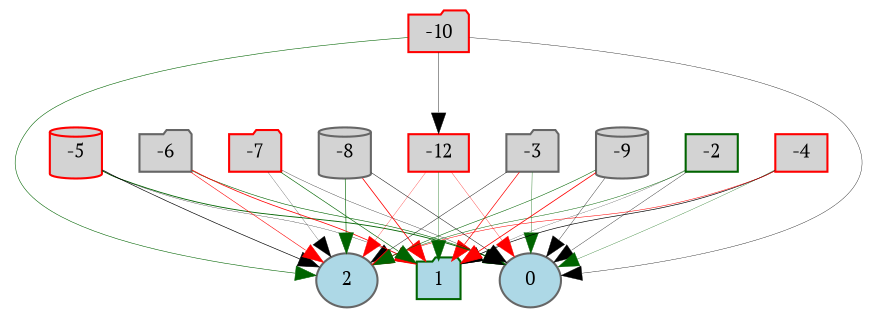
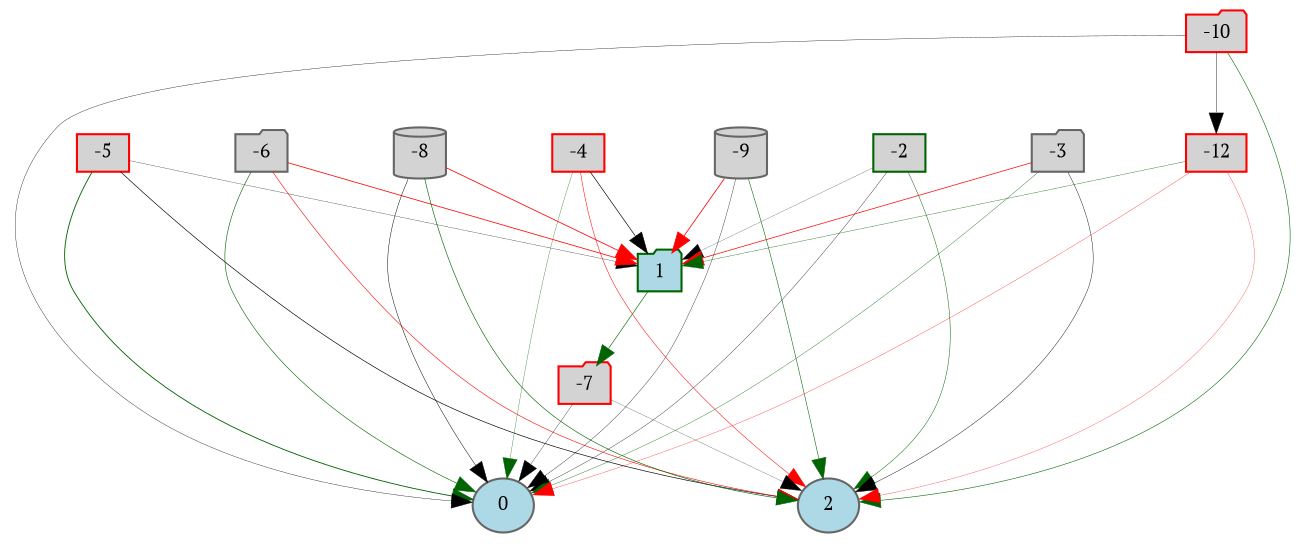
(76, 153) -> (103, 153)
(339, 212) -> (624, 326)
